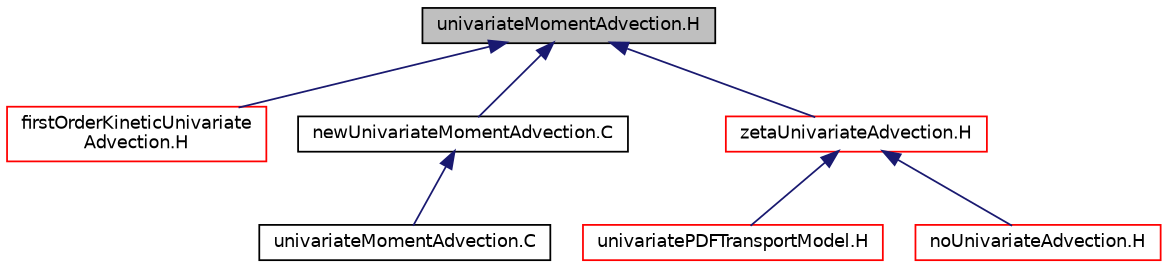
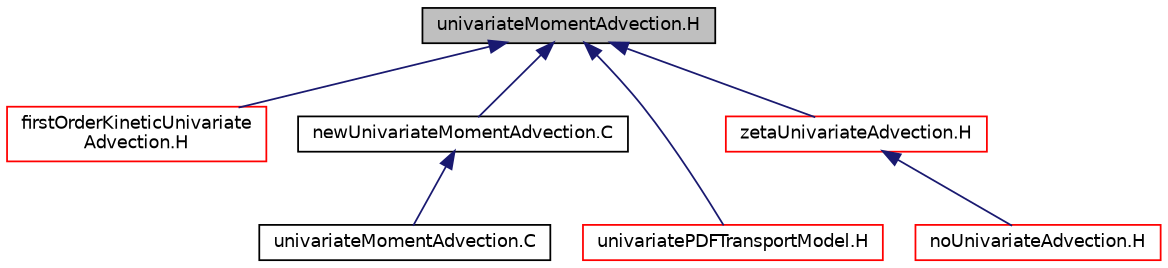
(788, 194) -> (665, 137)
